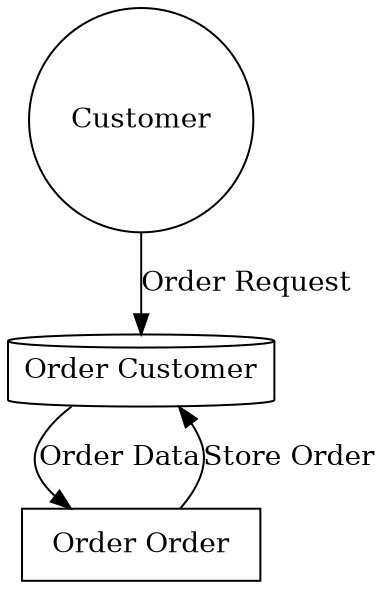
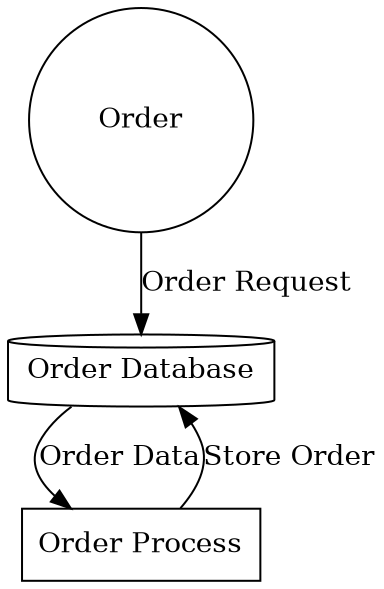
(141, 120) -> (141, 120)
(141, 371) -> (141, 371)
(141, 545) -> (141, 545)
